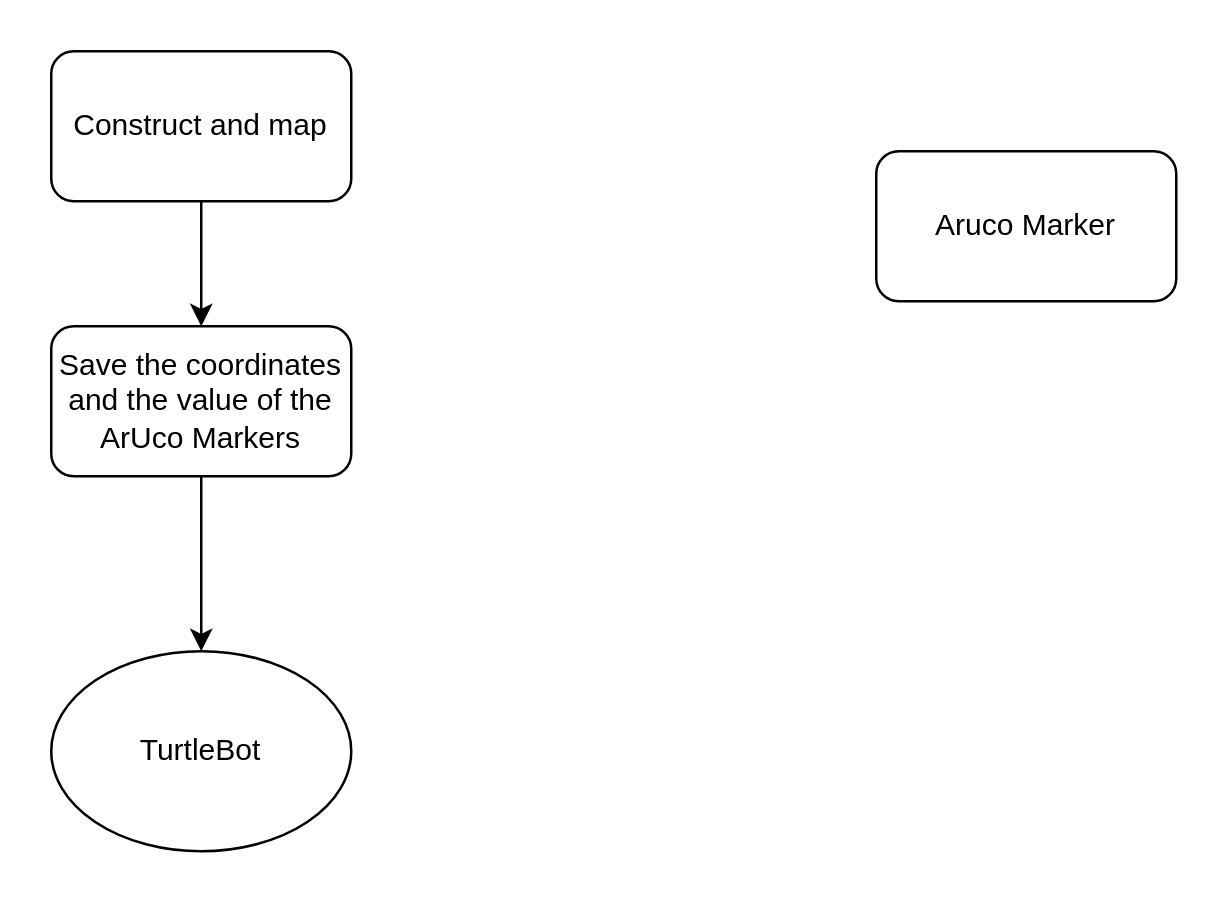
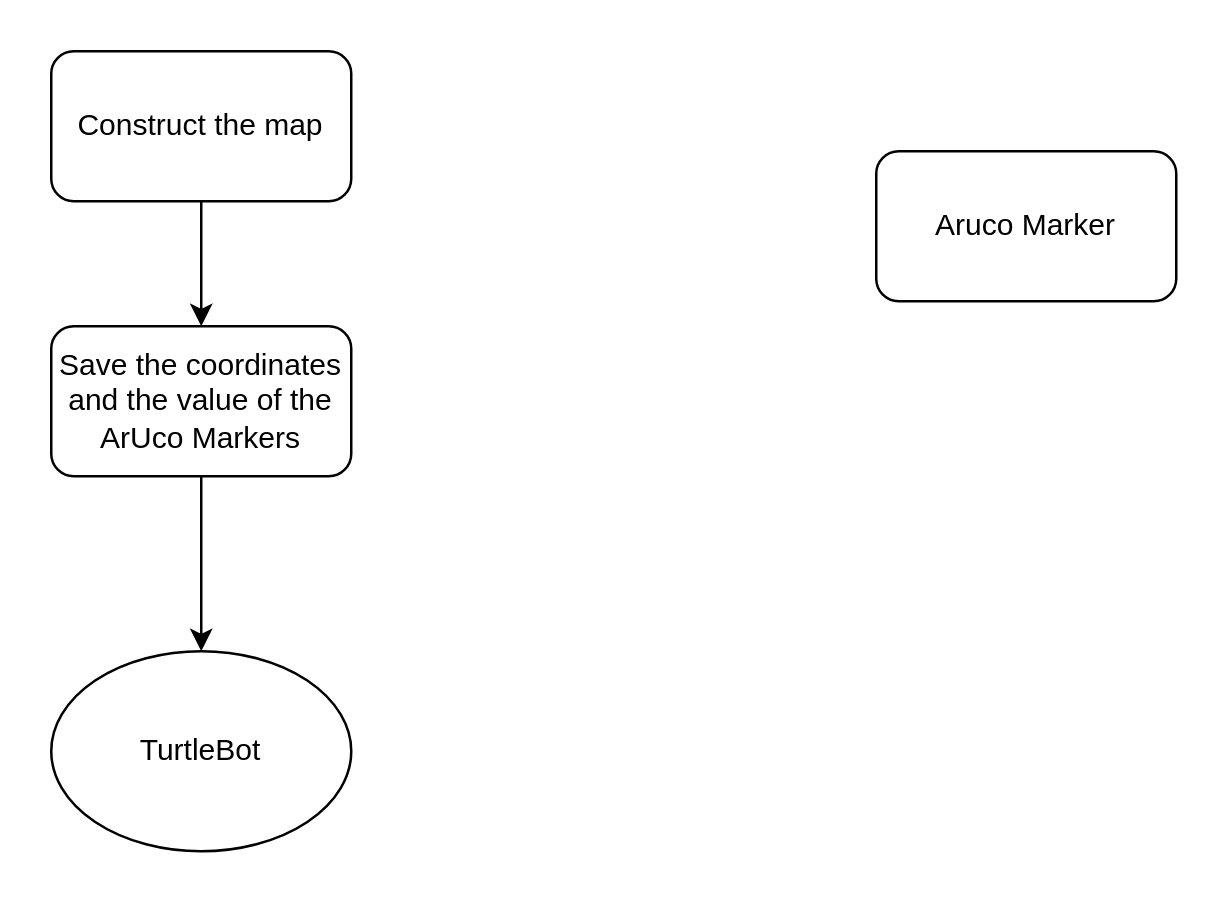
(201, 126) -> (201, 126)
